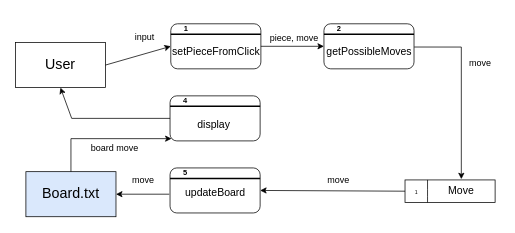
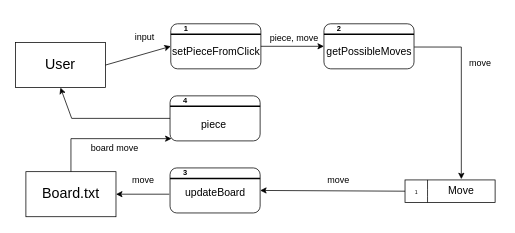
(214, 122) -> (214, 122)
(185, 169) -> (185, 169)
(71, 194) -> (71, 194)
